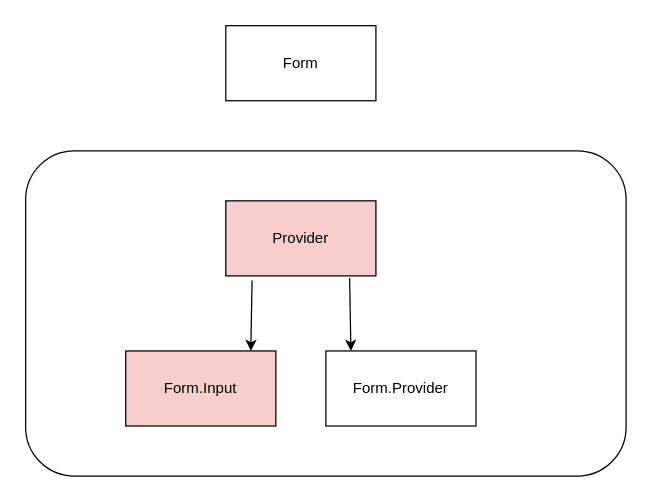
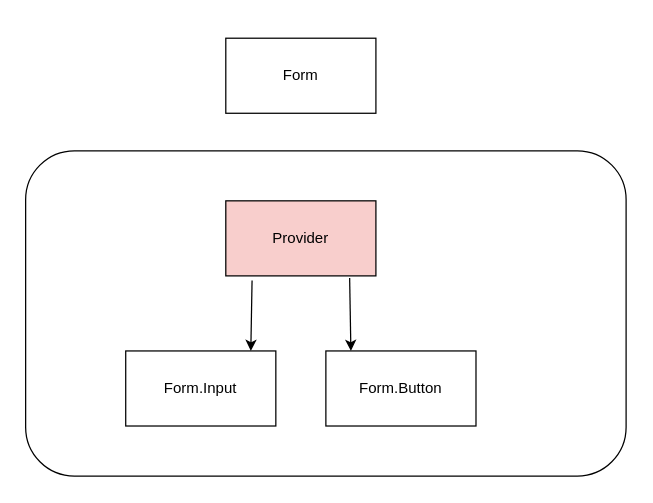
(301, 63) -> (301, 76)
(201, 388) -> (201, 388)
(401, 388) -> (401, 388)
